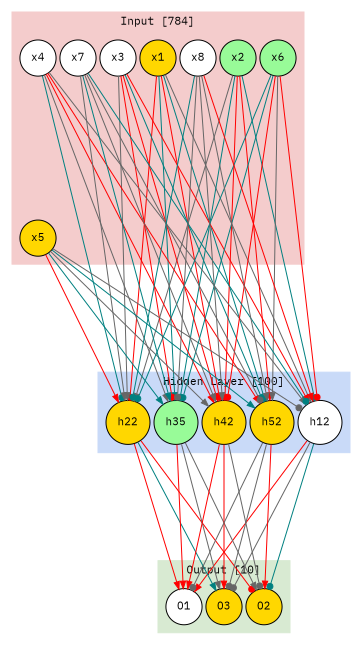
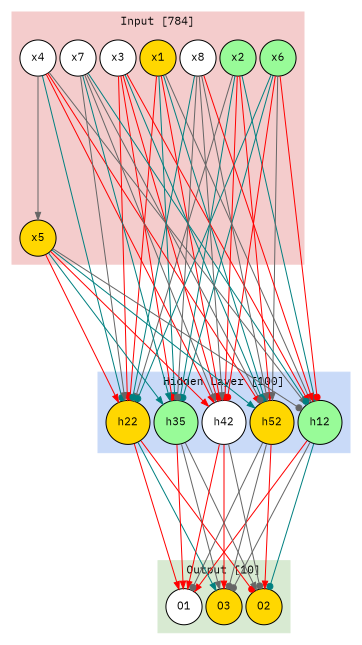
(111, 250) -> (38, 144)
(123, 250) -> (123, 250)
(89, 289) -> (89, 289)
(224, 422) -> (224, 422)
(320, 422) -> (320, 422)
